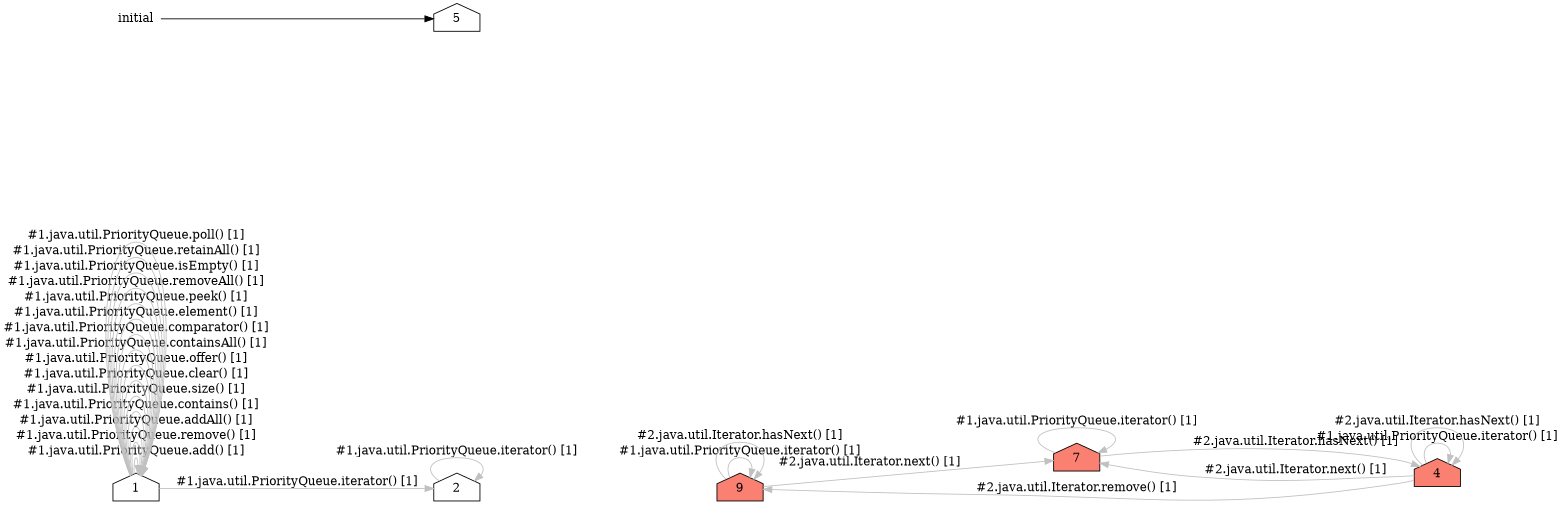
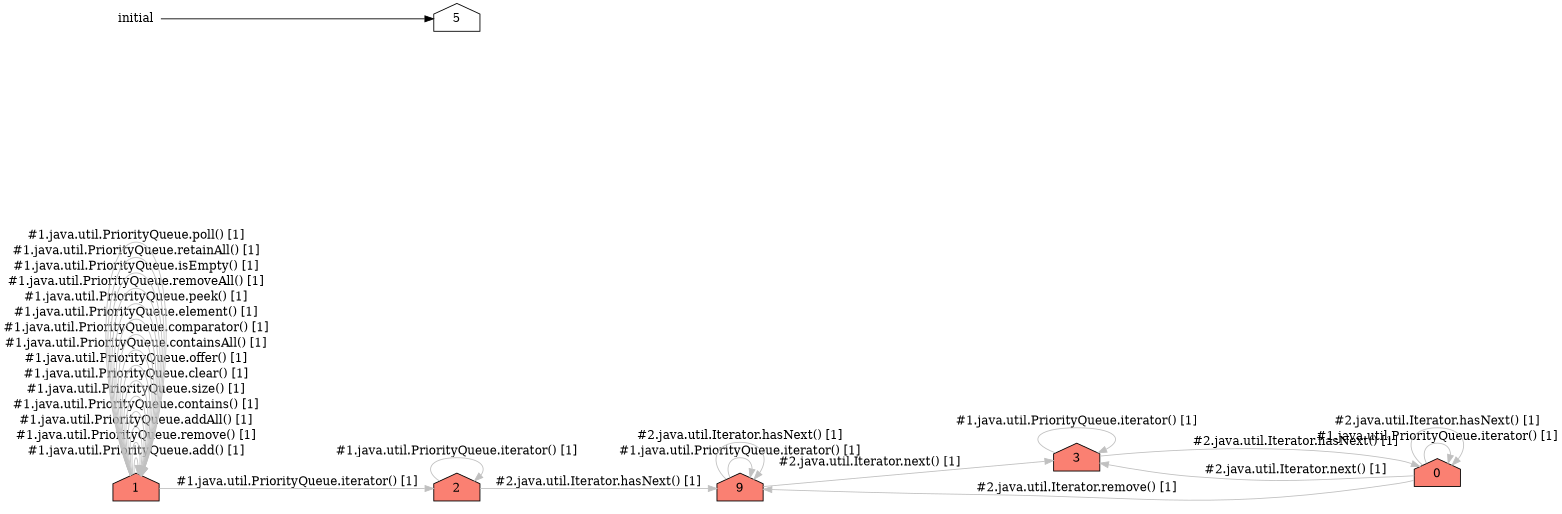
(1077, 459) -> (1077, 459)
(1437, 474) -> (1437, 474)
(136, 489) -> (136, 489)
(457, 489) -> (457, 489)
none -> (594, 489)
